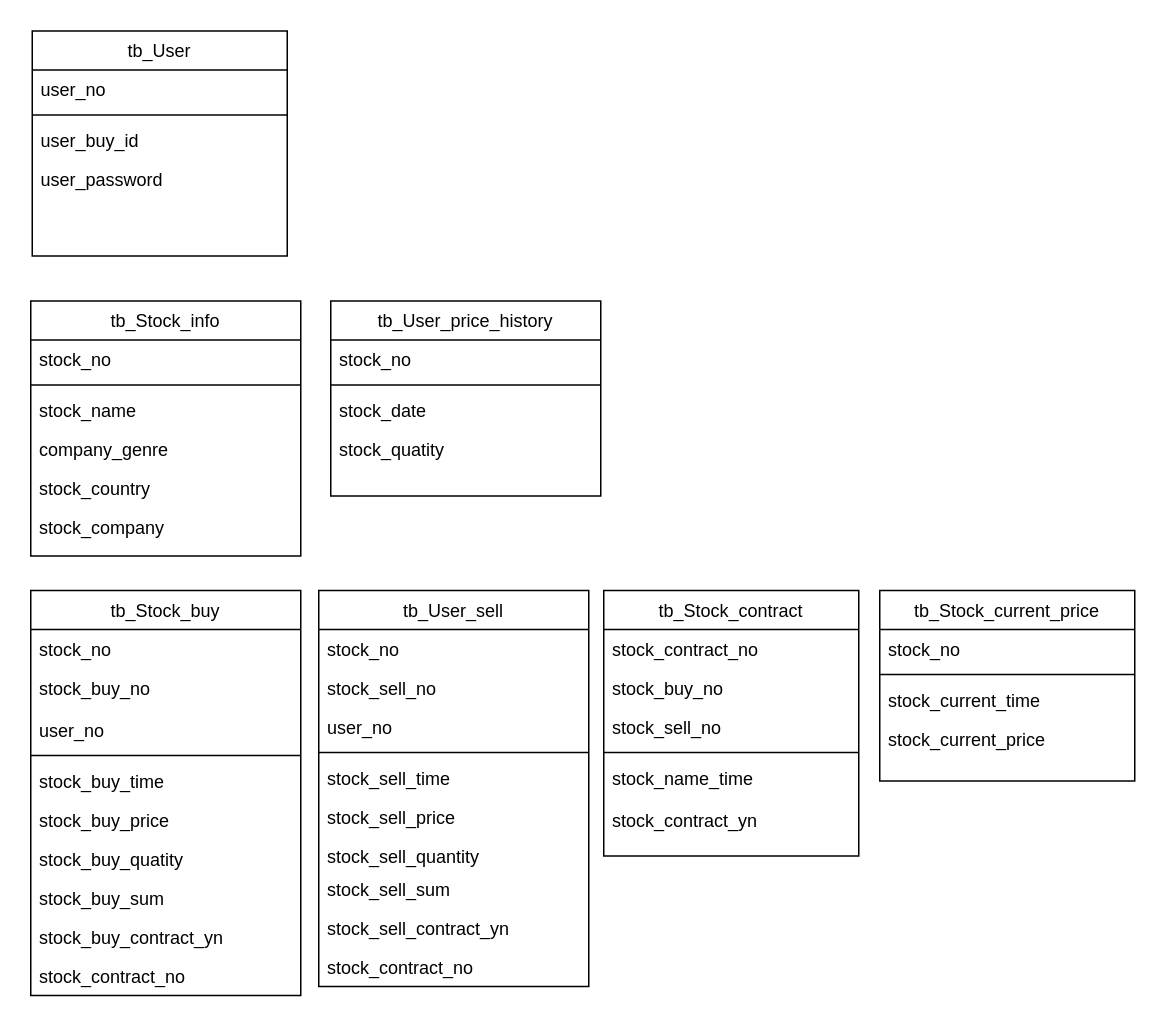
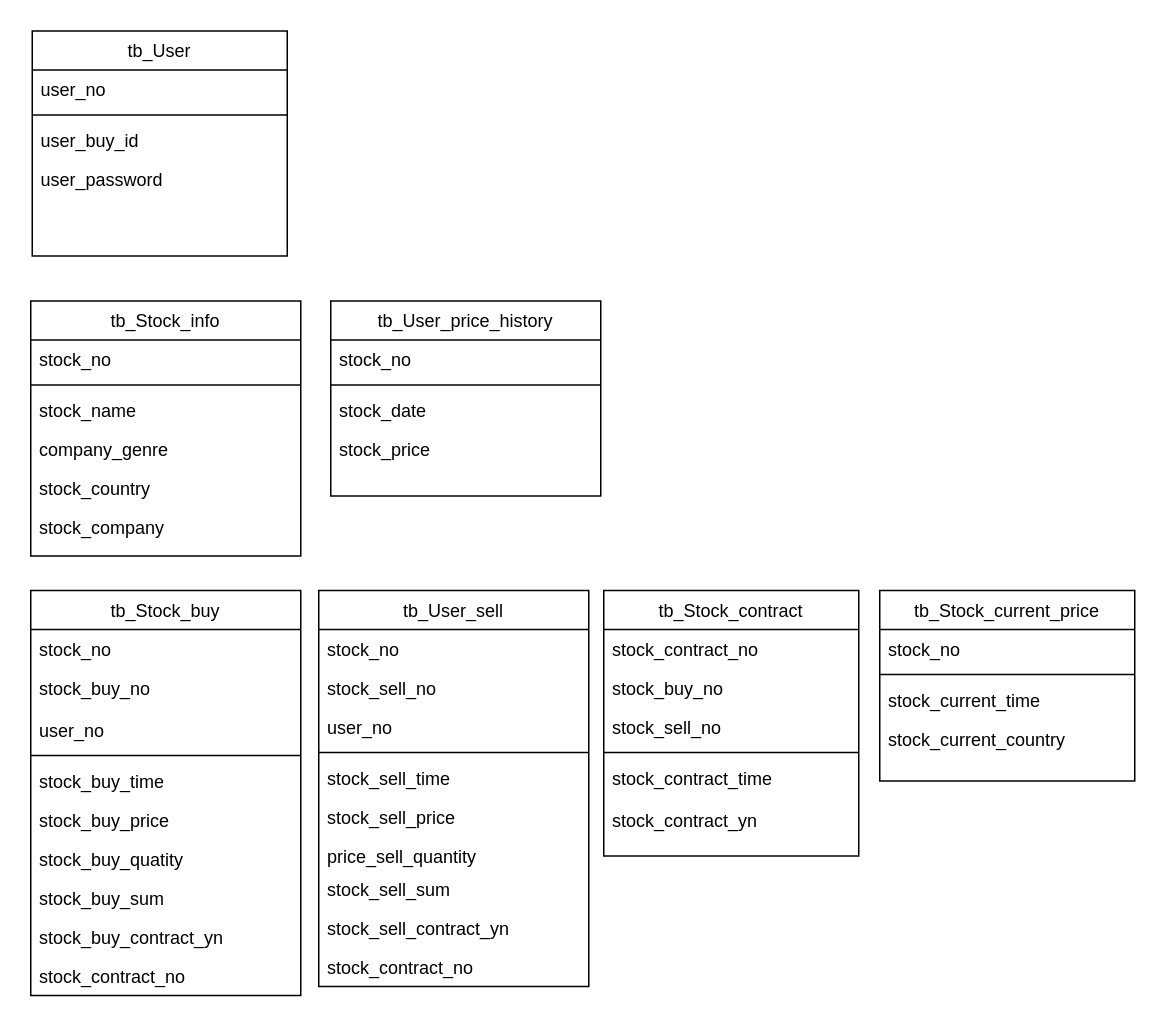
(402, 450) -> (392, 450)
(981, 740) -> (994, 740)
(685, 779) -> (705, 779)
(416, 857) -> (413, 857)
